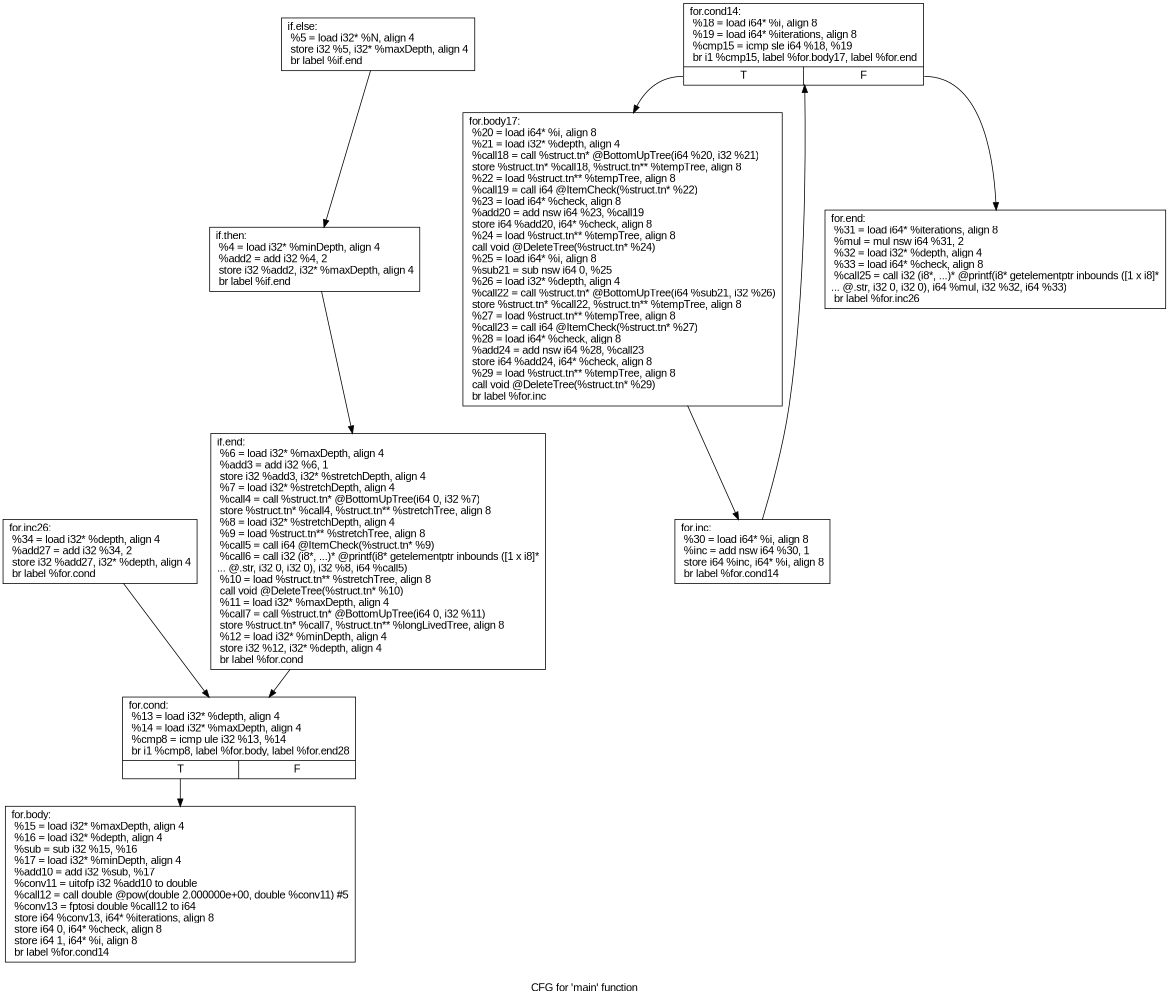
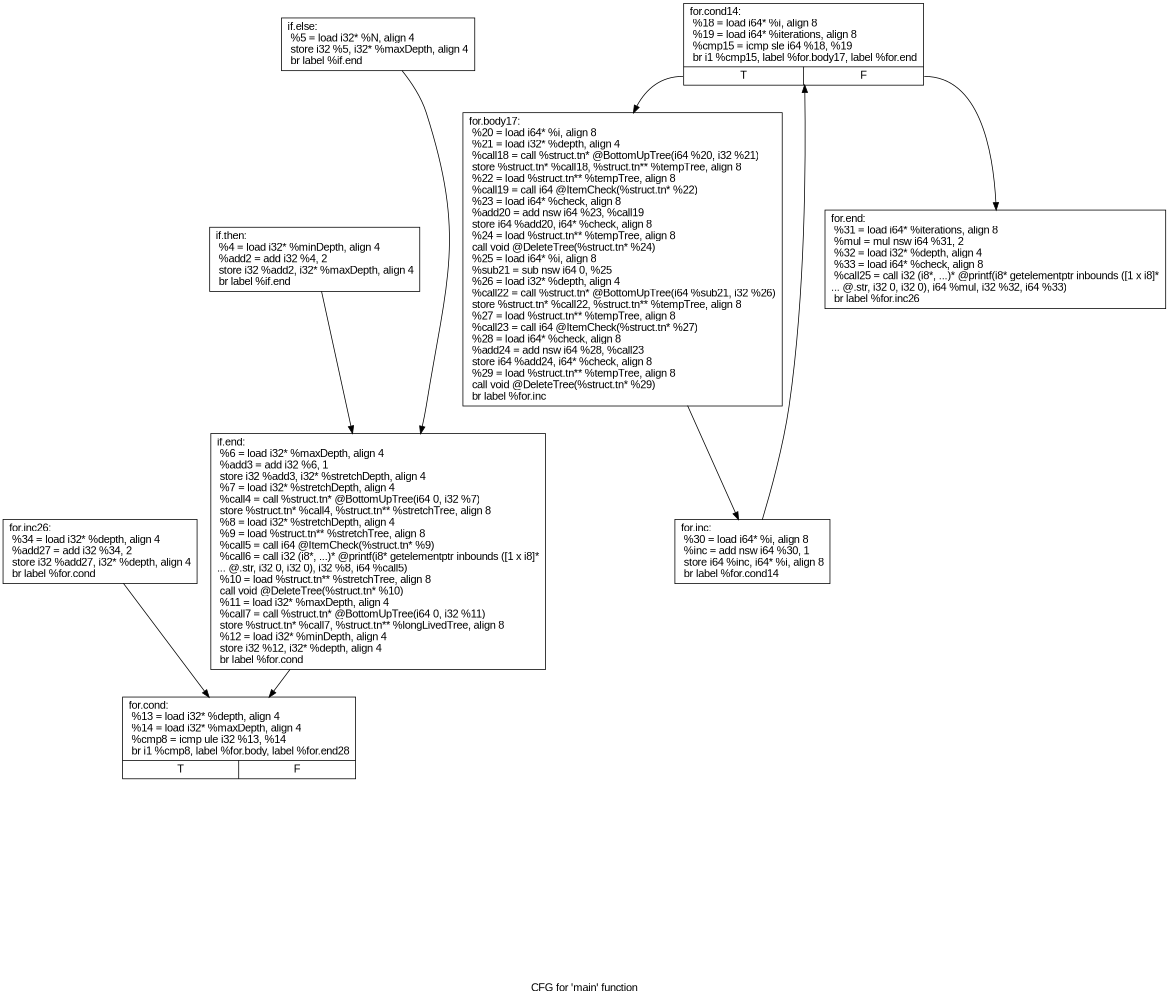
(348, 145) -> (449, 245)
(180, 884) -> none
